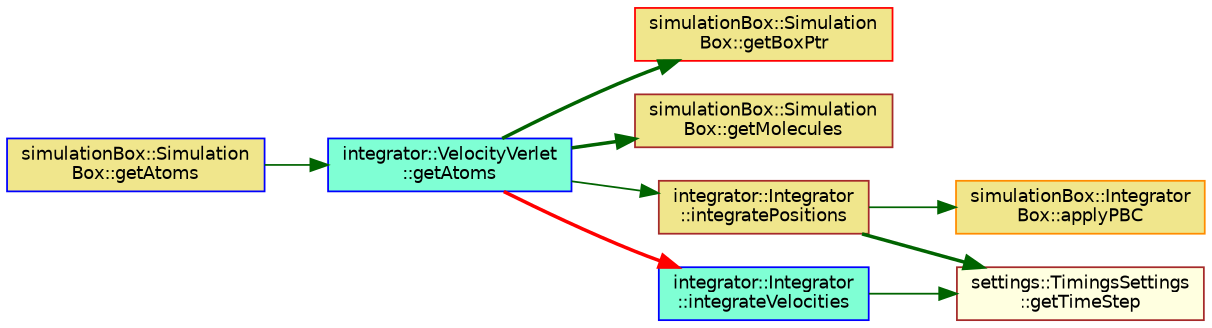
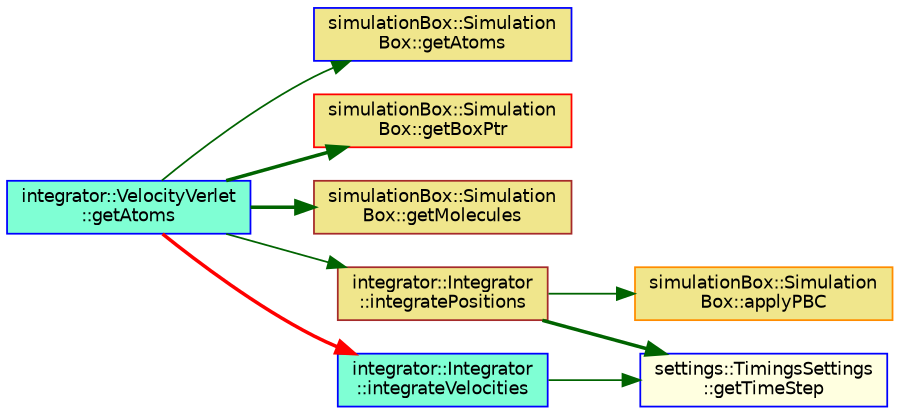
(288, 165) -> (244, 119)
(1080, 207) -> (764, 294)
(1080, 294) -> (764, 380)
